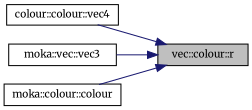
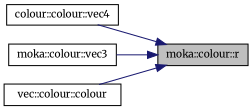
(63, 55) -> (63, 55)
(203, 55) -> (203, 55)
(63, 95) -> (63, 95)
